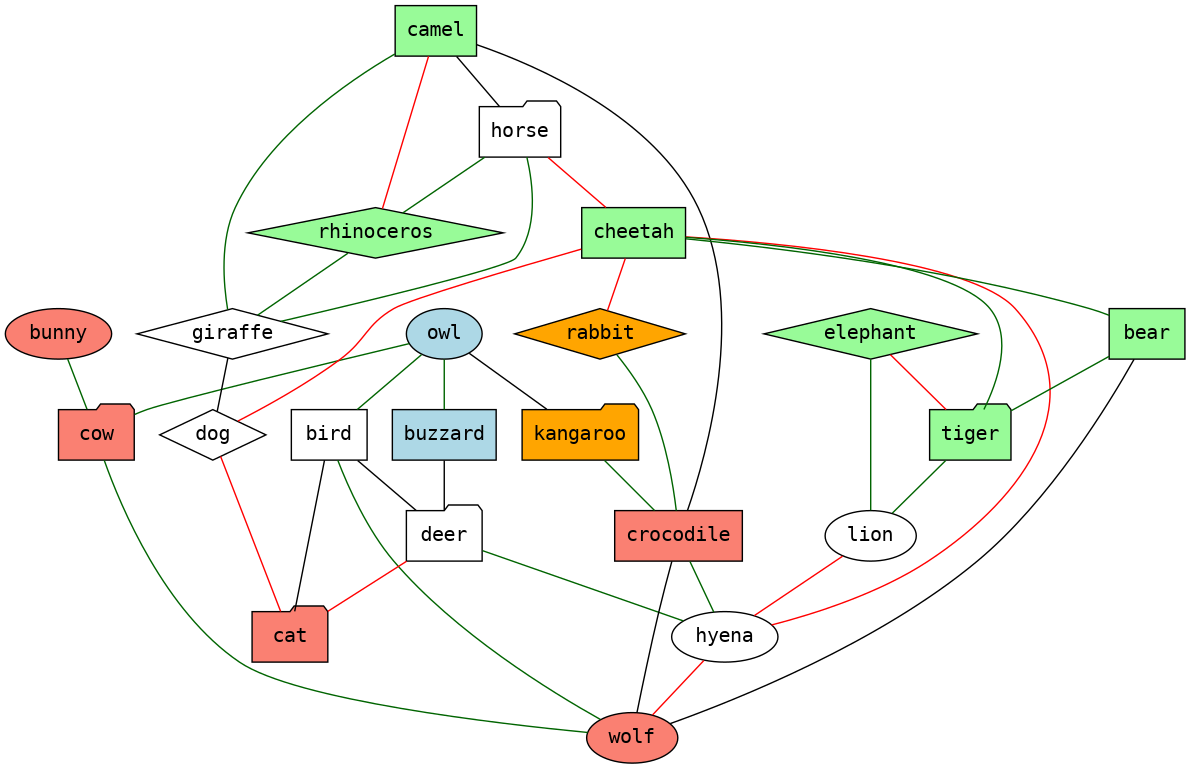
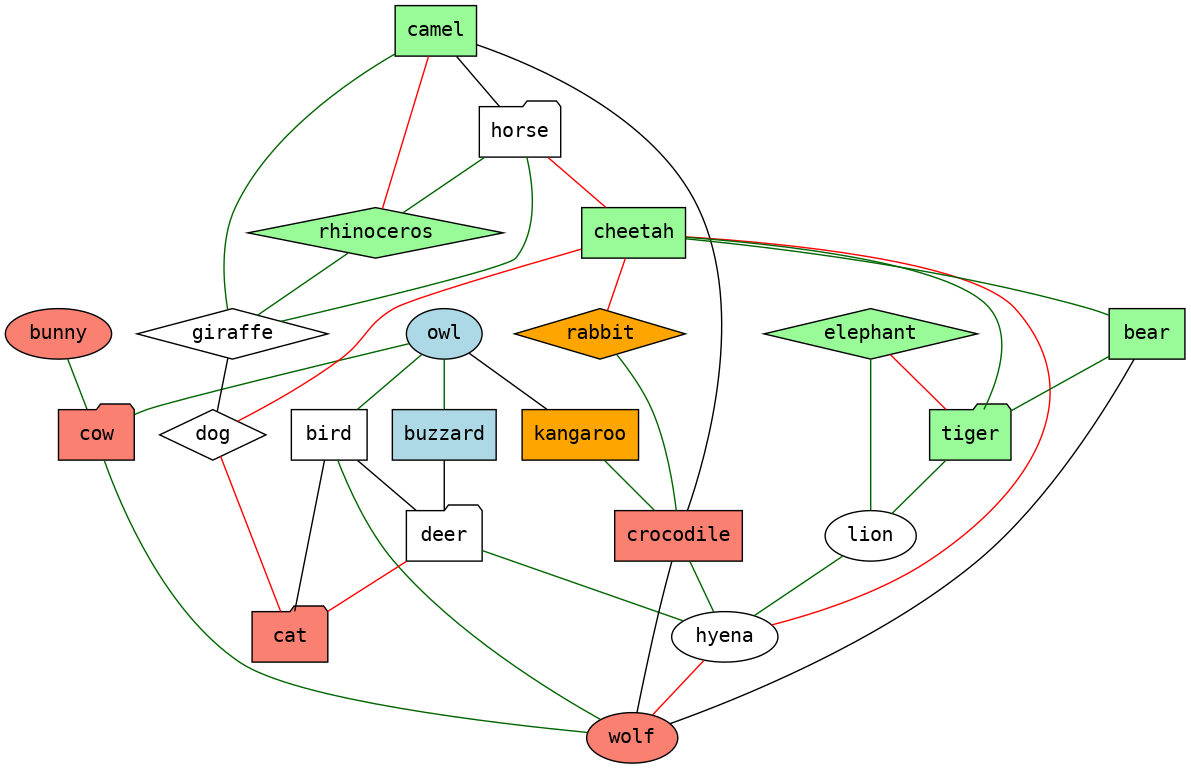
(580, 435) -> (580, 435)
(798, 586) -> (798, 586)
